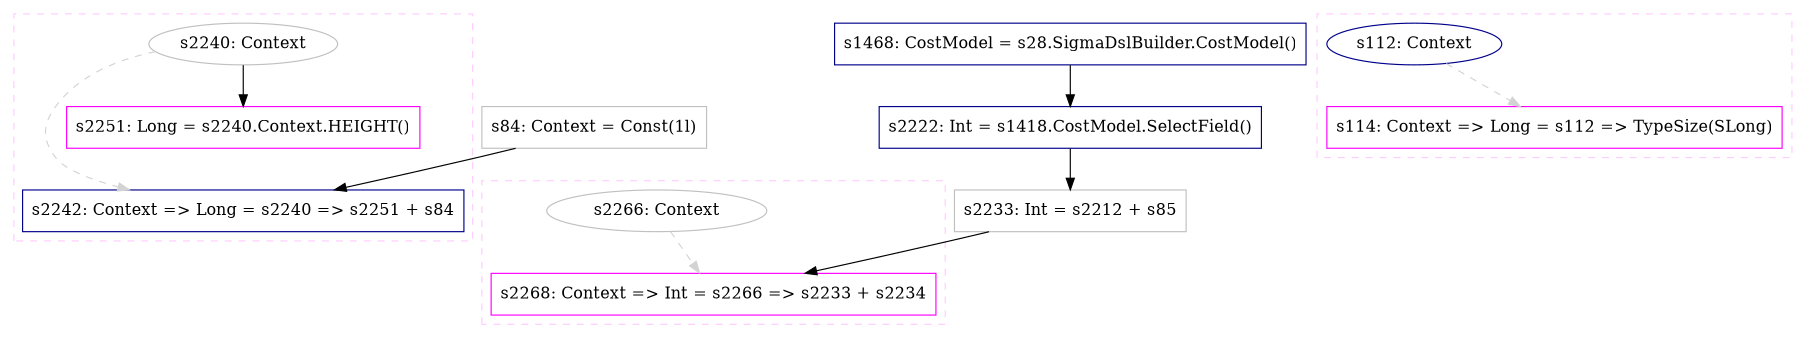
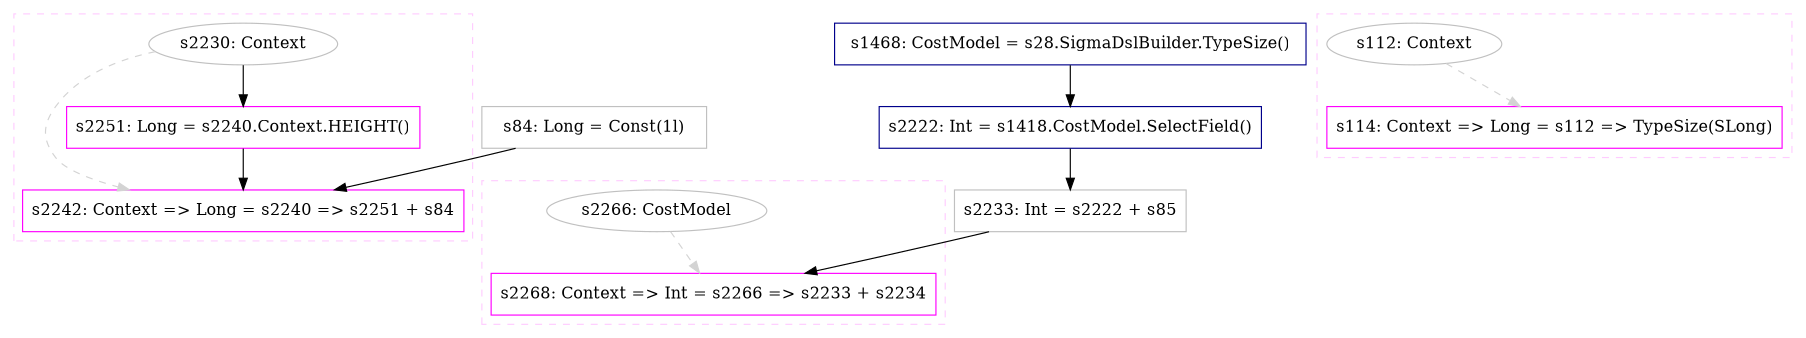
(243, 44) -> (243, 44)
(1070, 44) -> (1070, 44)
(1414, 44) -> (1414, 44)
(594, 127) -> (594, 127)
none -> (243, 163)
(243, 211) -> (243, 211)
(657, 211) -> (657, 211)
(1070, 211) -> (1070, 211)
